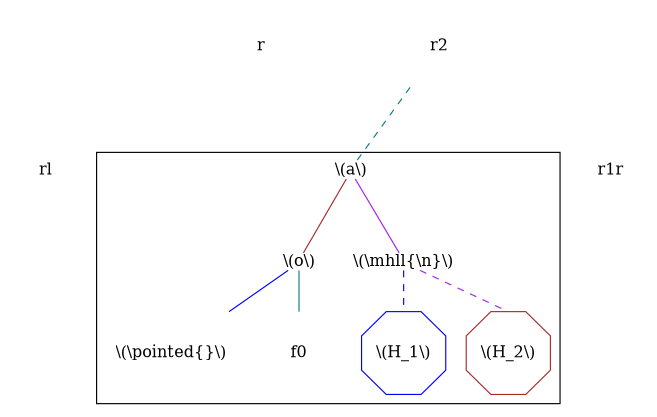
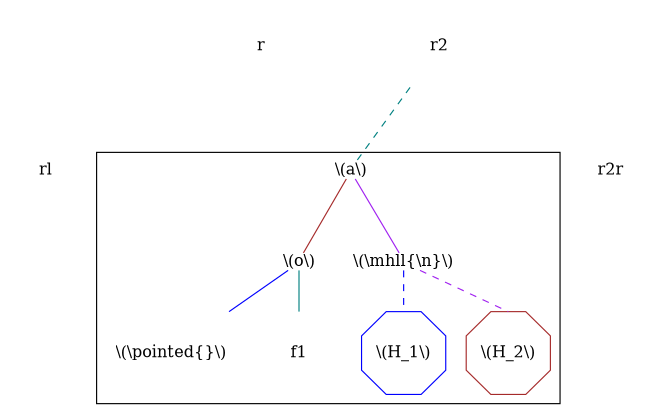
(611, 170) -> (611, 170)
(299, 353) -> (299, 353)
